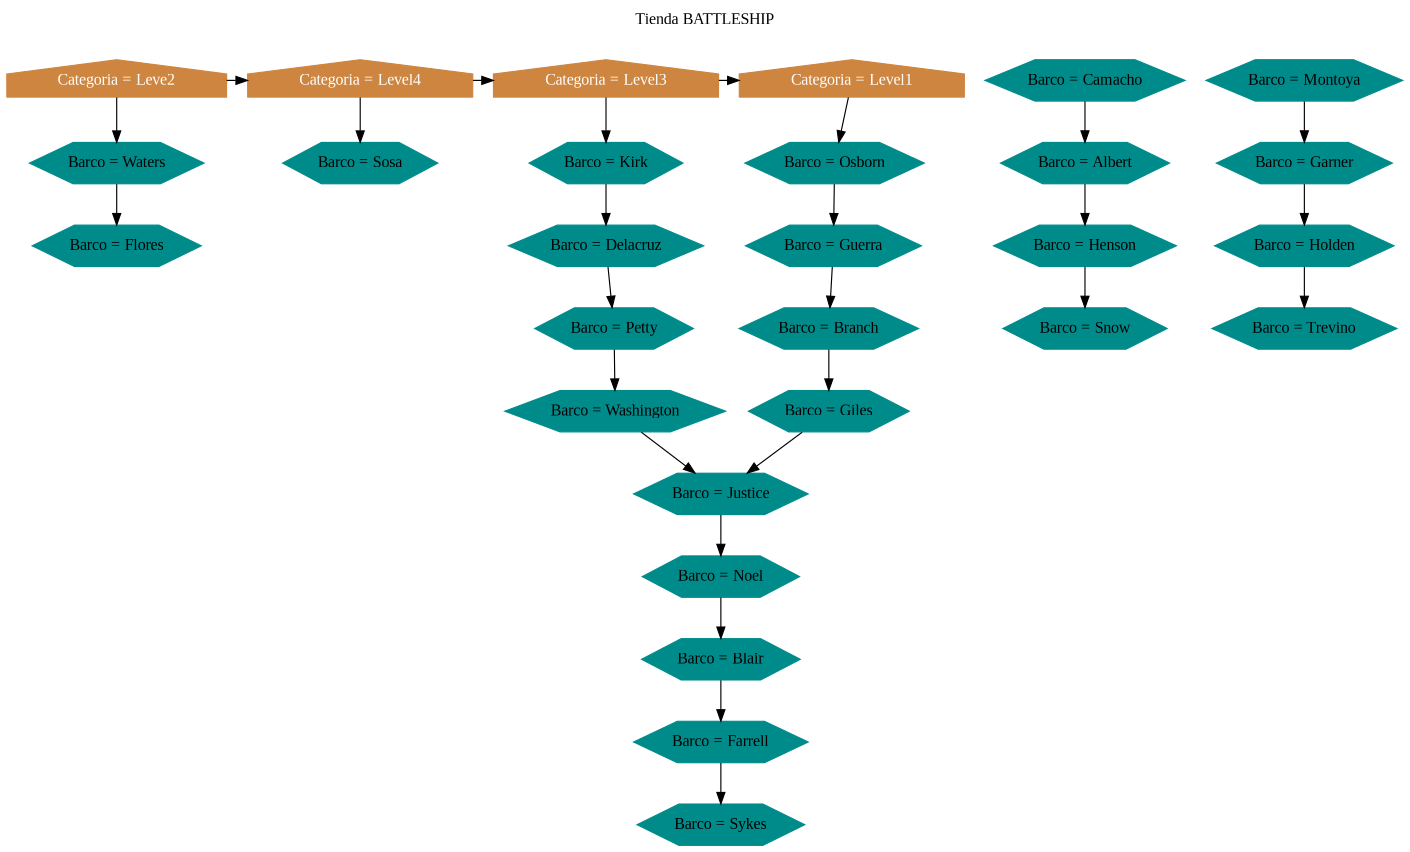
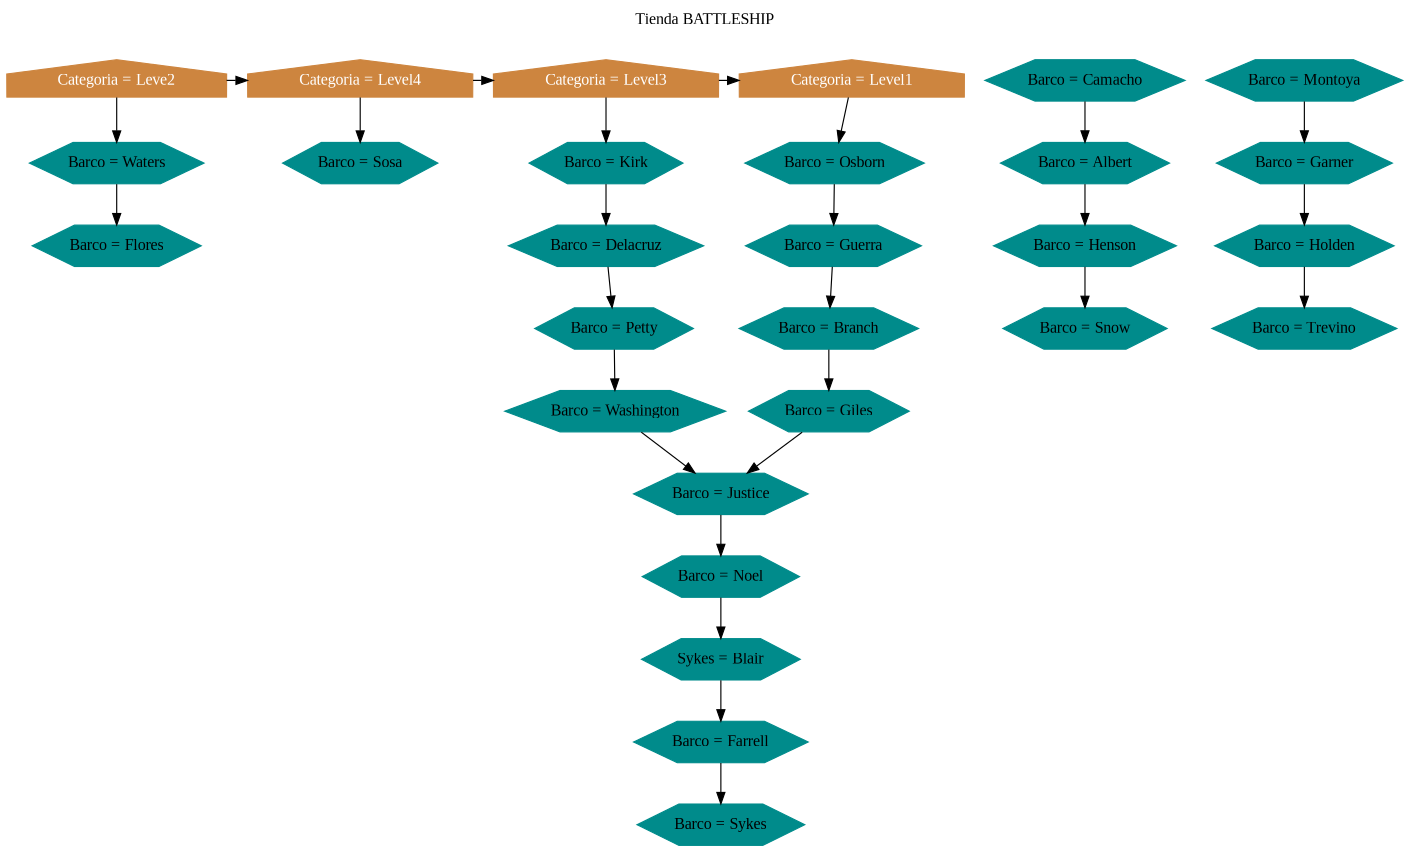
(721, 659) -> (721, 659)
